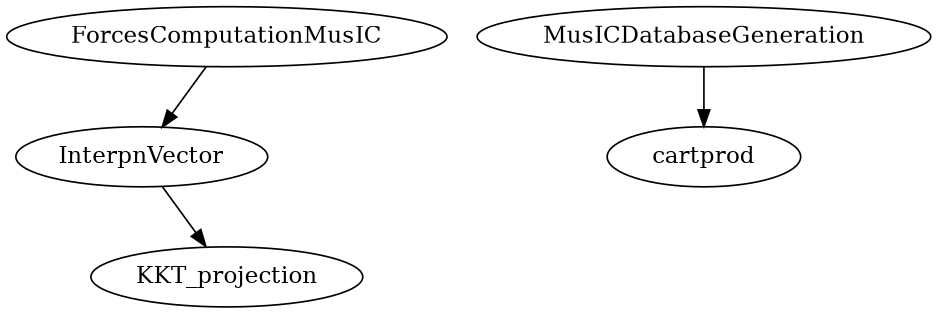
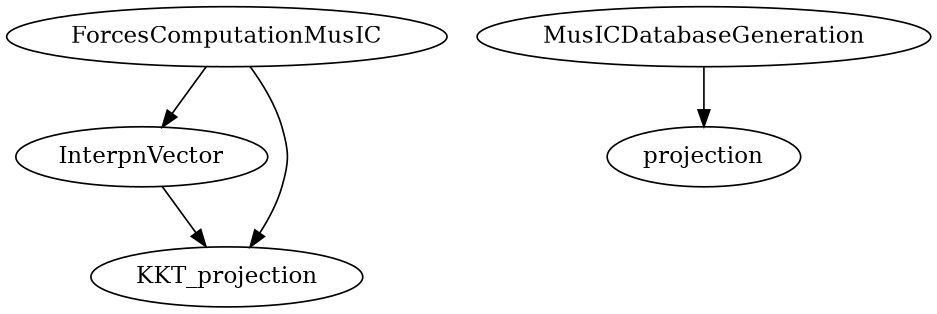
none -> (287, 148)
(704, 157) -> (704, 157)
